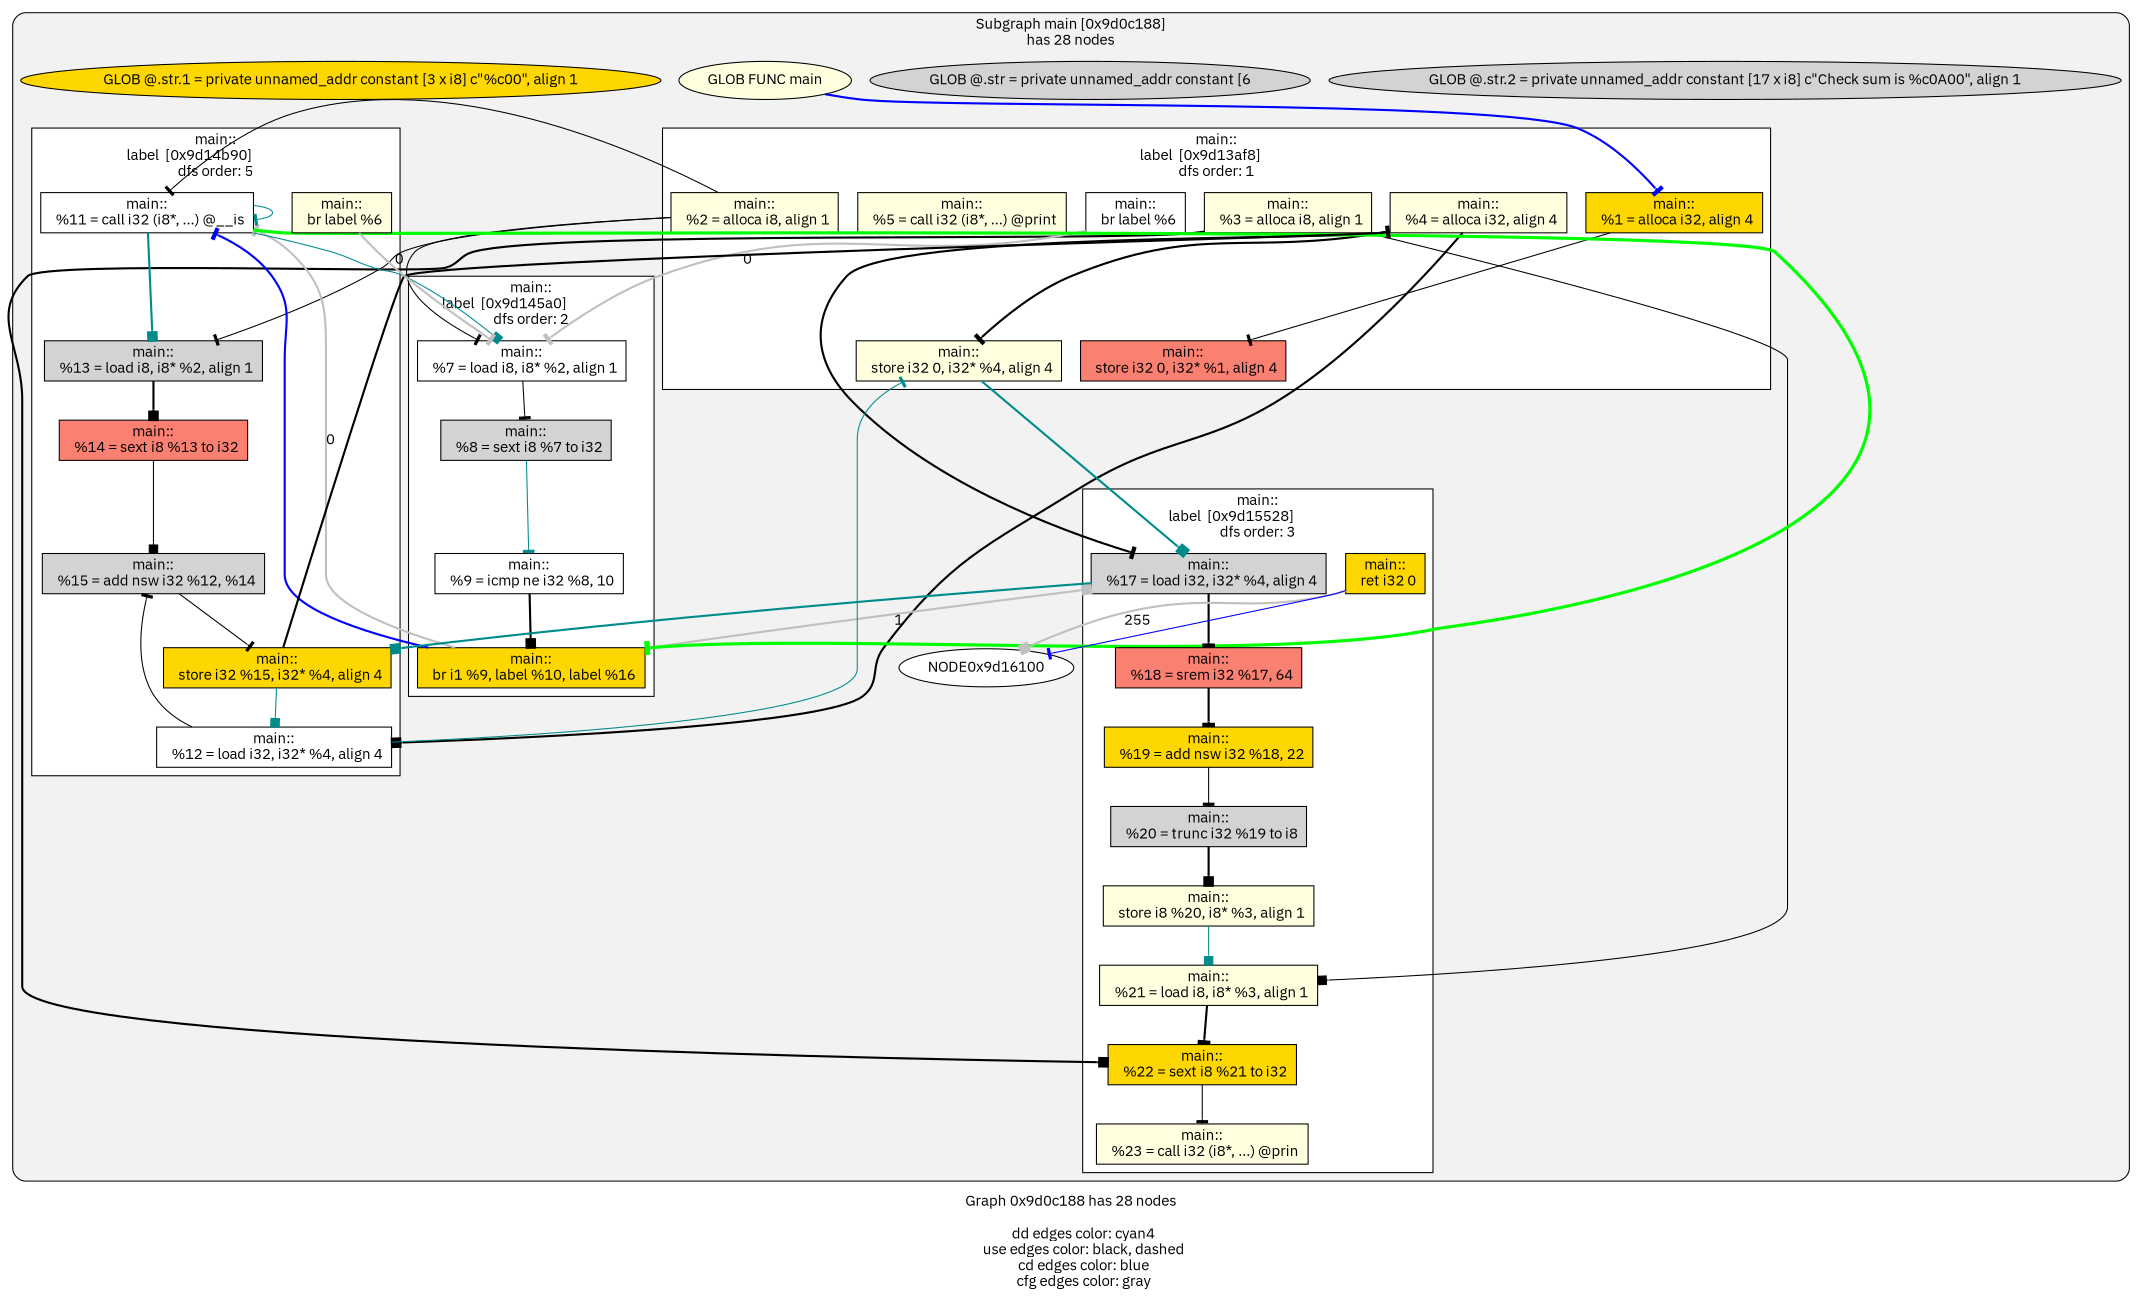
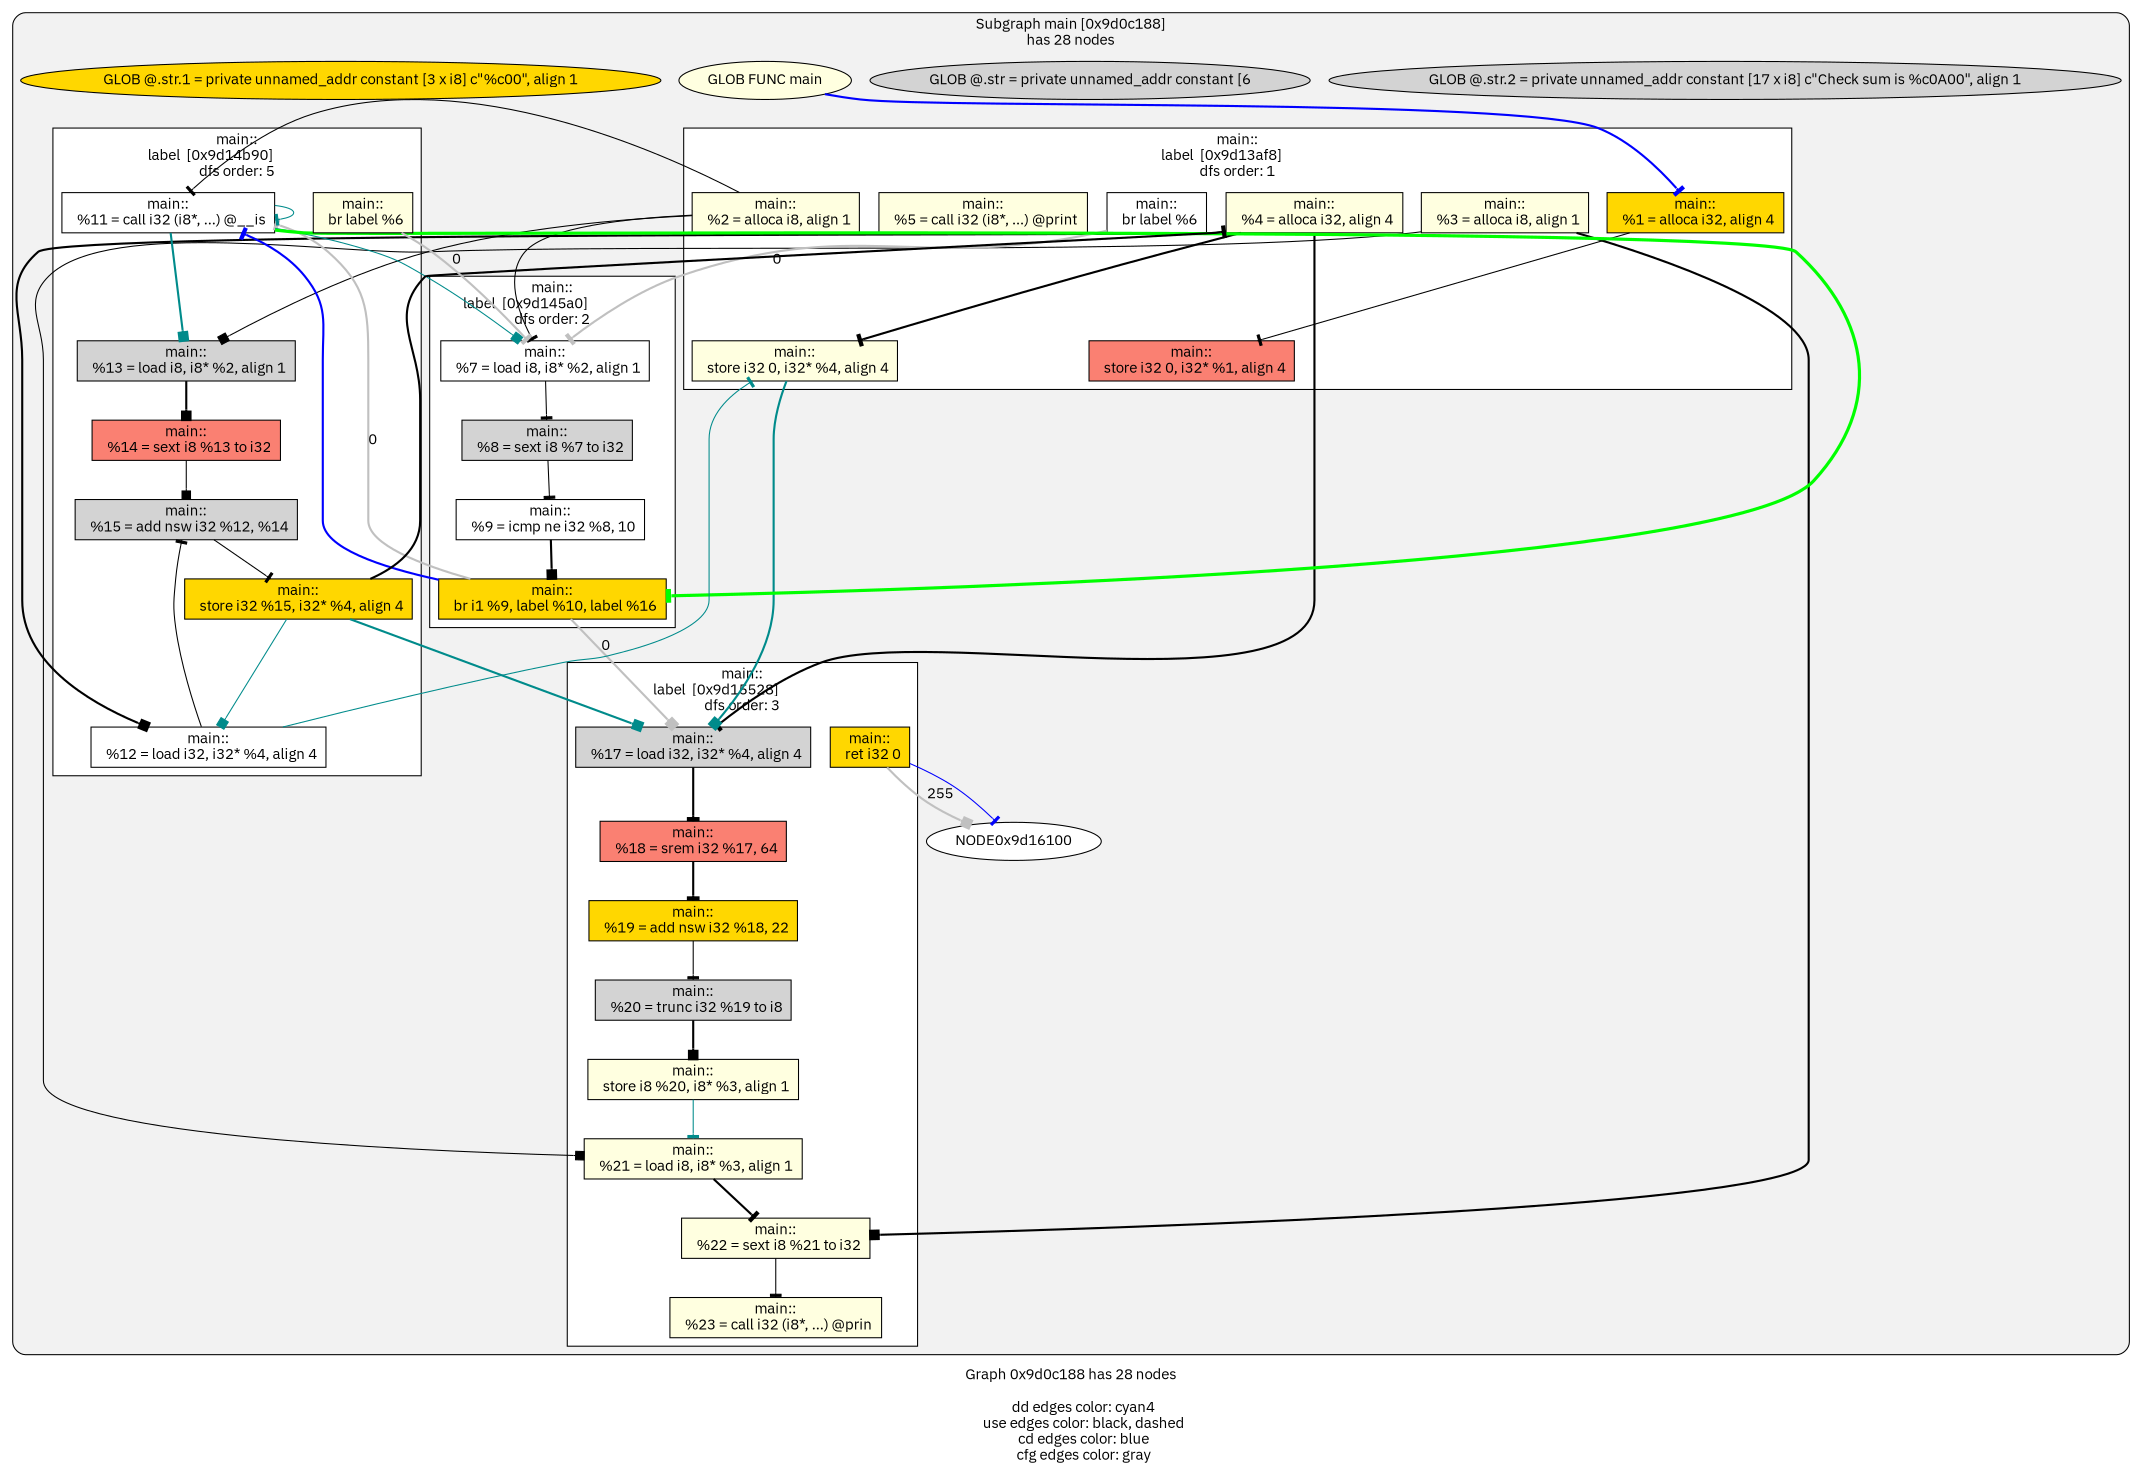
(362, 279) -> (383, 266)
(528, 504) -> (549, 477)
(746, 612) -> (484, 669)
(899, 621) -> (606, 646)
(1209, 940) -> (693, 1116)
(1202, 1065) -> (776, 1238)
